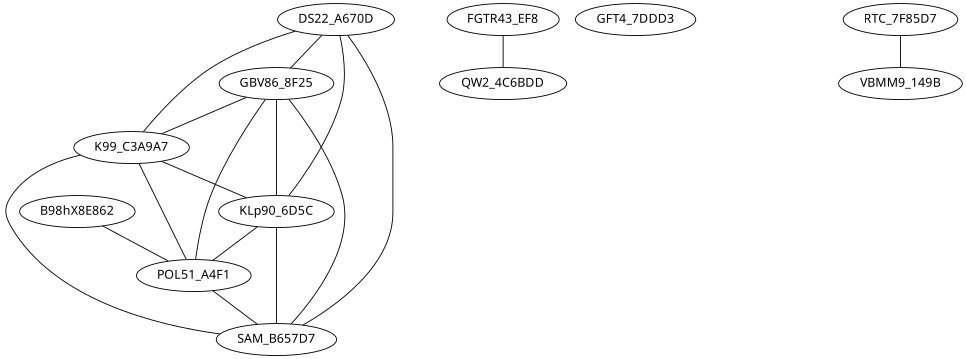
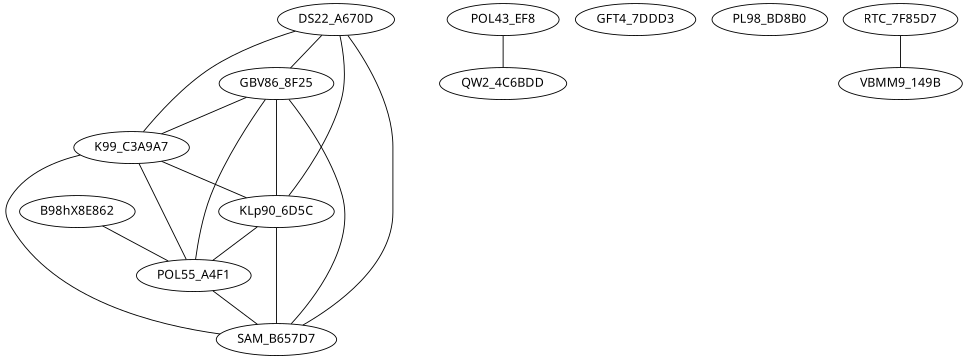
(503, 20) -> (503, 20)
none -> (770, 20)
(194, 276) -> (194, 276)
